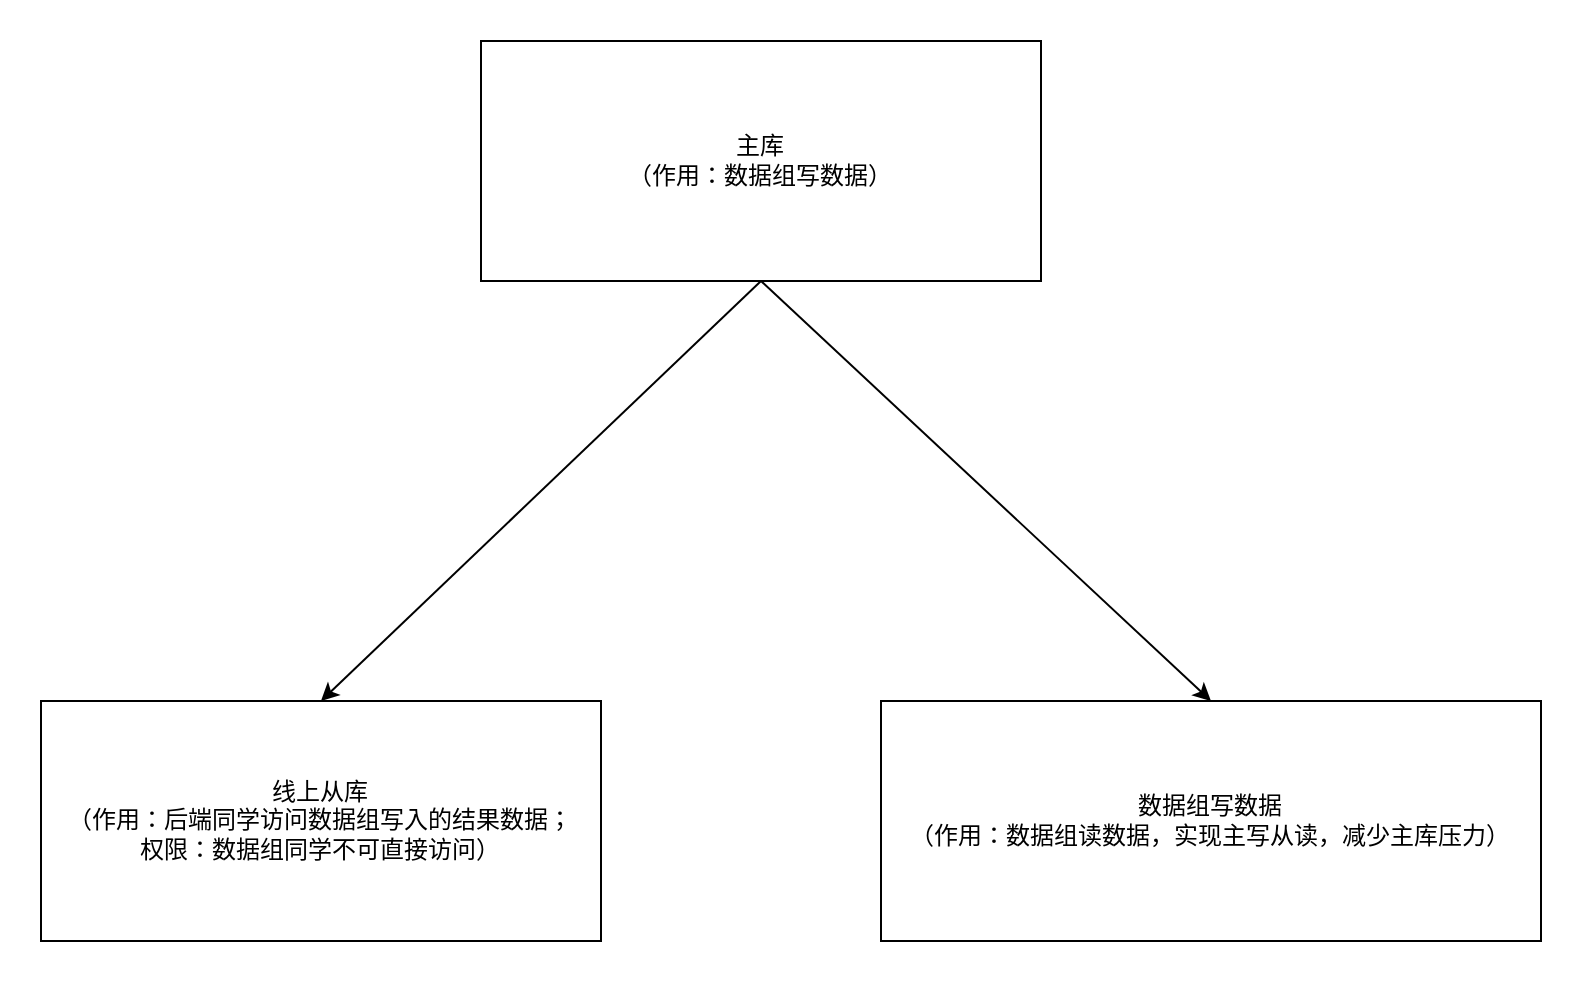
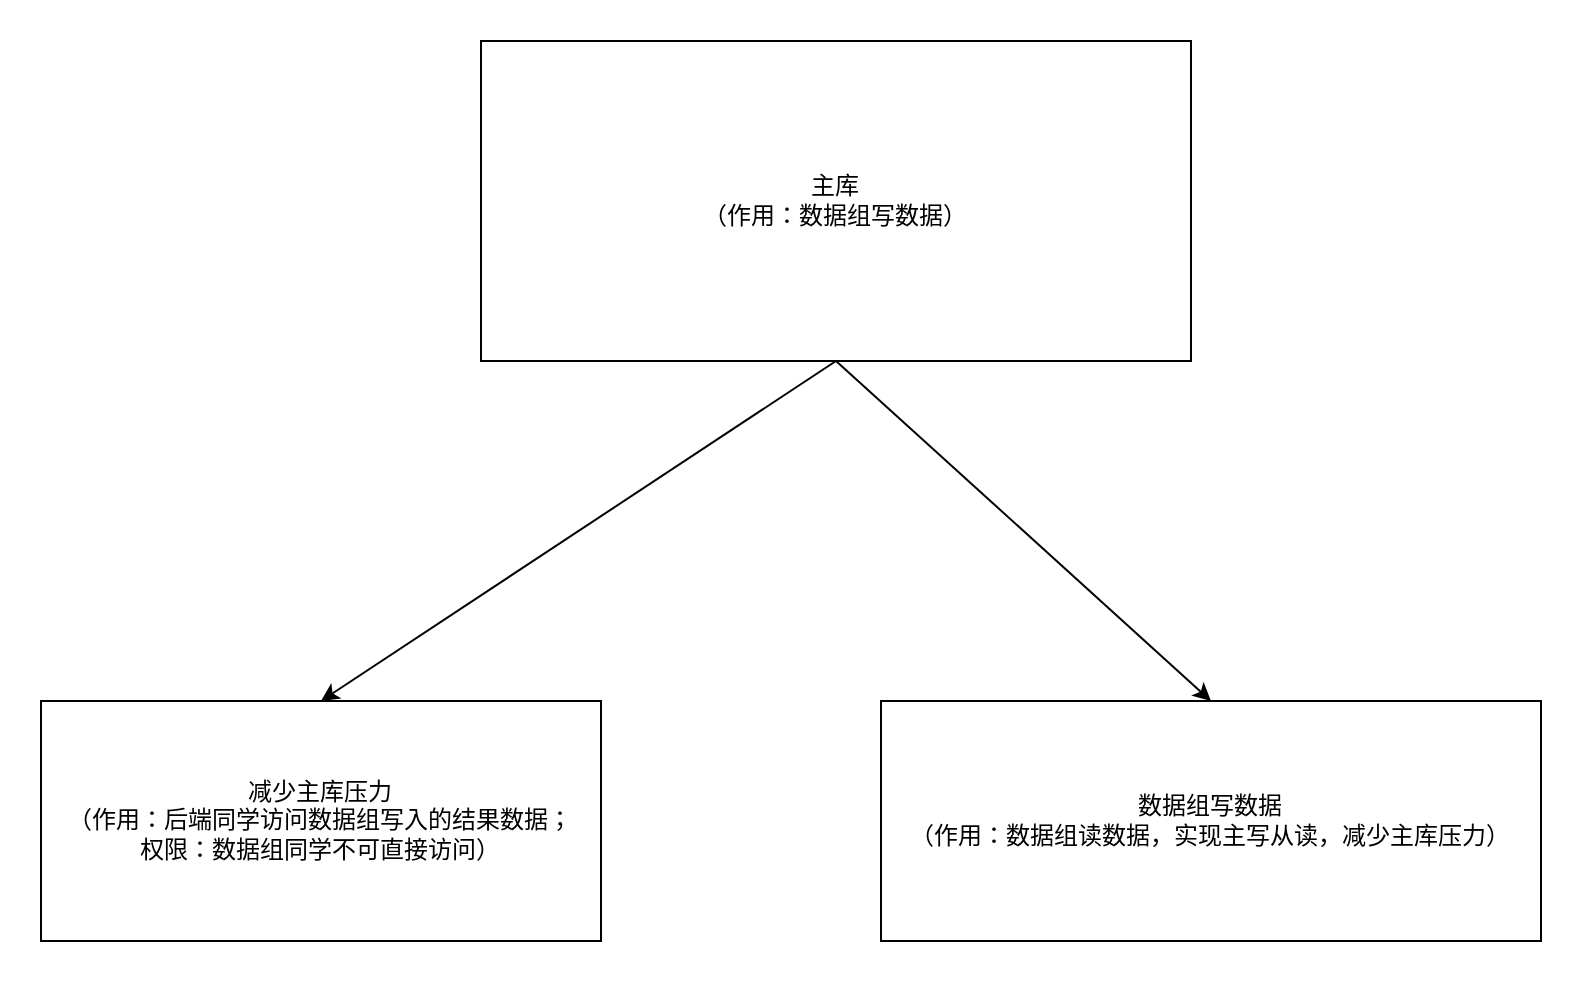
(761, 161) -> (836, 201)
(321, 821) -> (321, 821)
